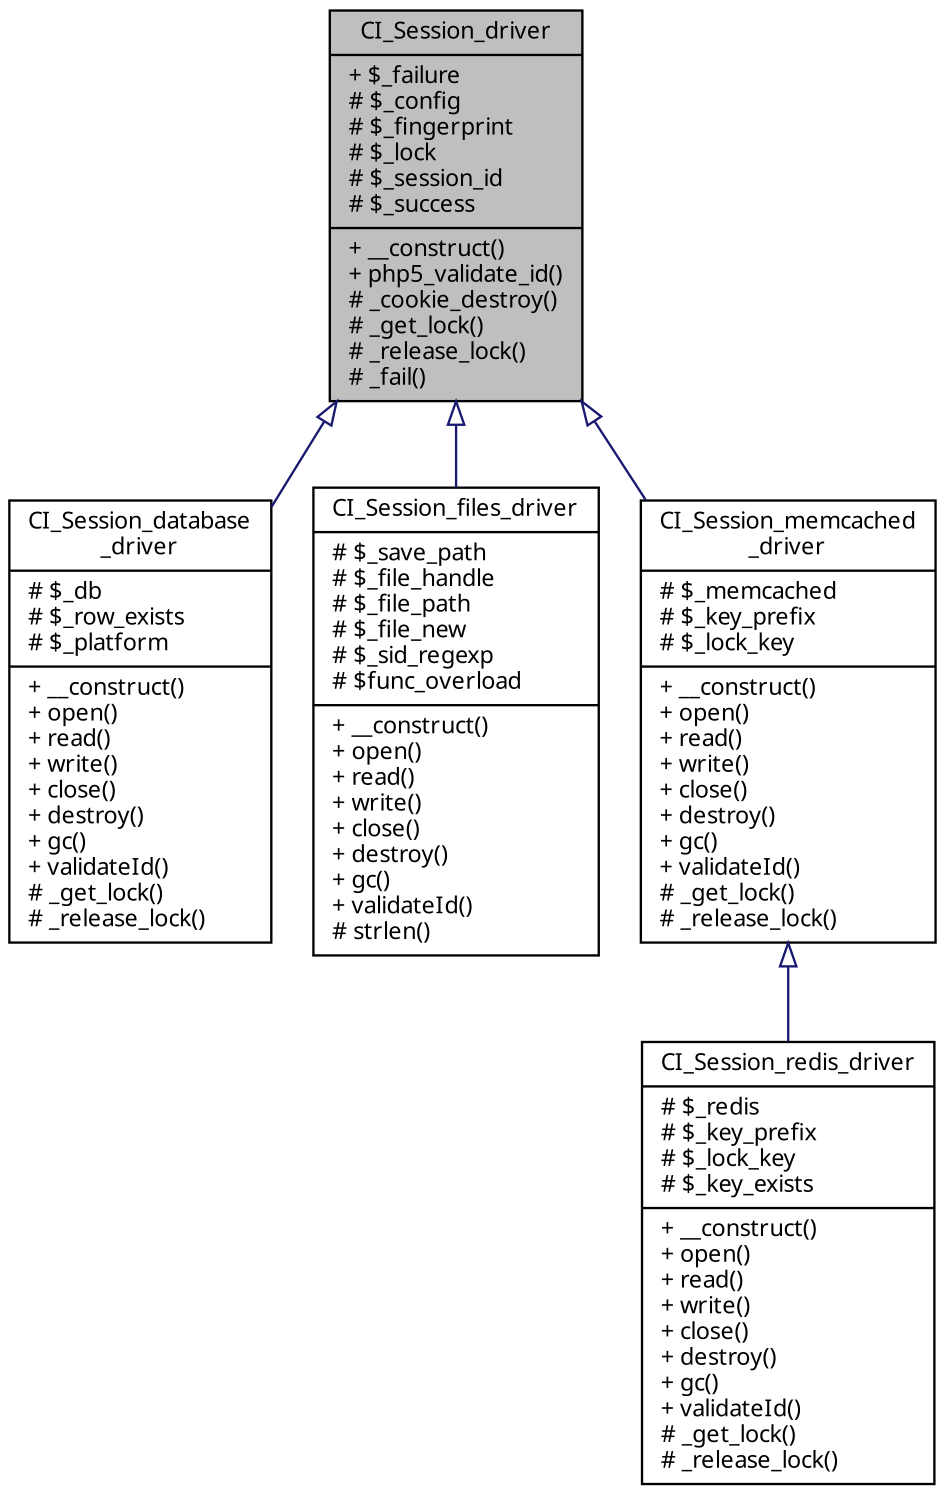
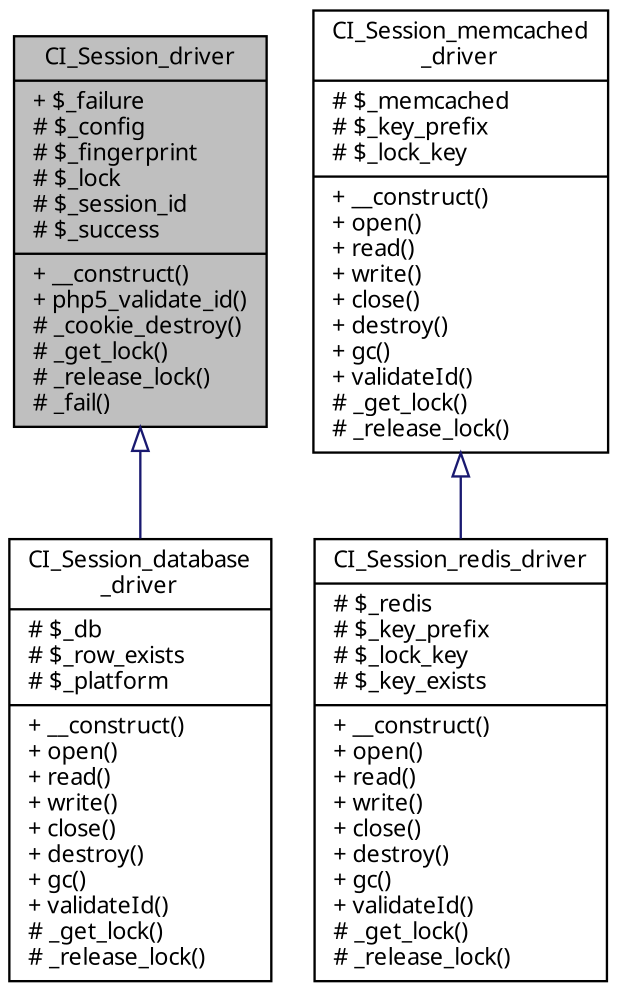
(620, 461) -> none
(456, 722) -> none
